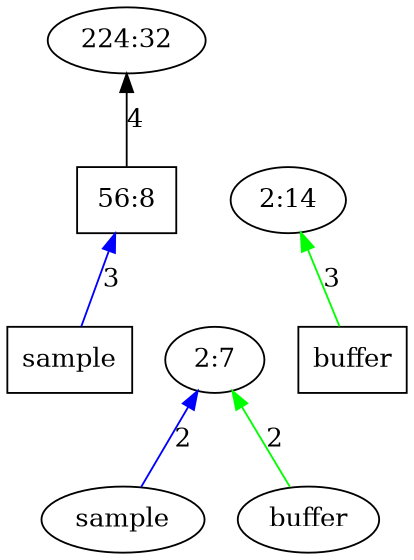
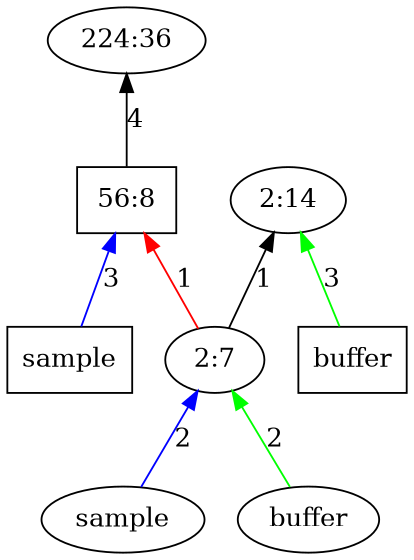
(127, 40) -> (127, 40)
none -> (176, 289)
none -> (248, 289)
